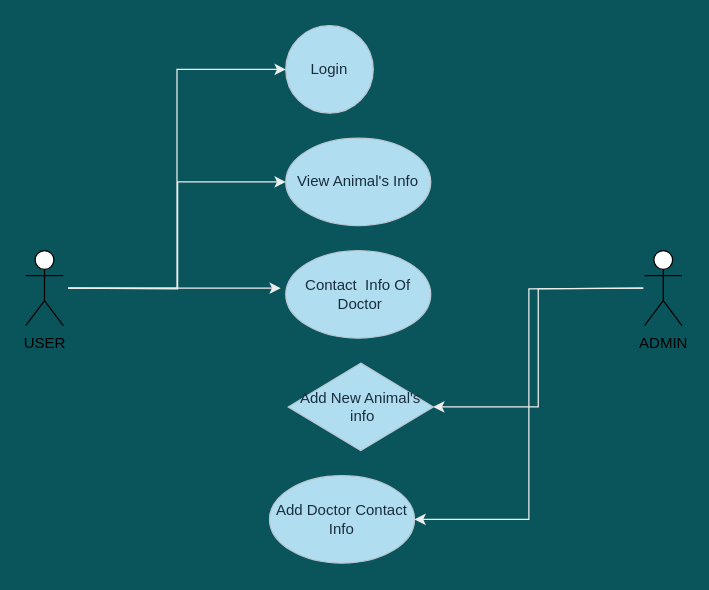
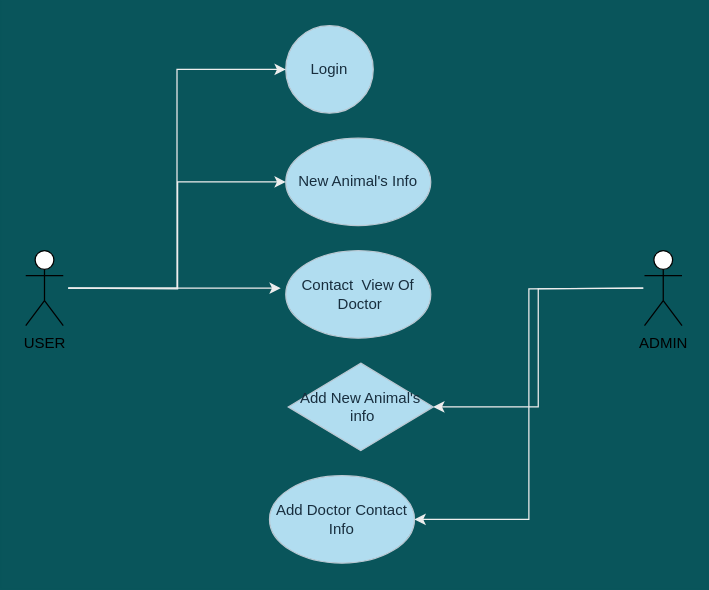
(358, 182) -> (358, 182)
(358, 294) -> (358, 294)
